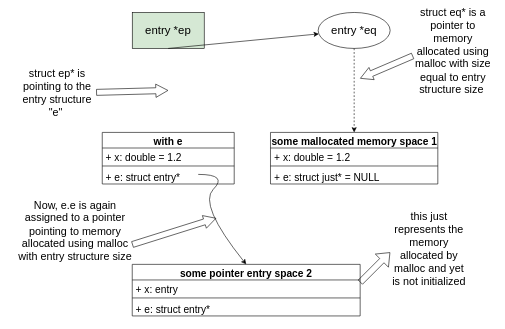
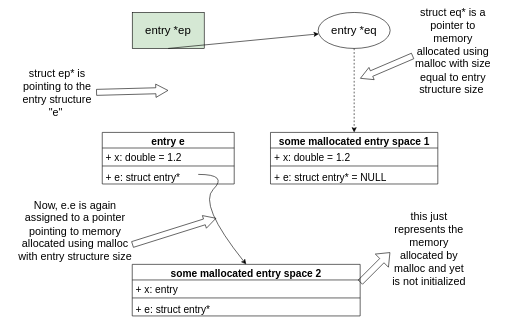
(168, 143) -> (168, 143)
(355, 143) -> (355, 143)
(335, 179) -> (338, 179)
(246, 275) -> (246, 275)
